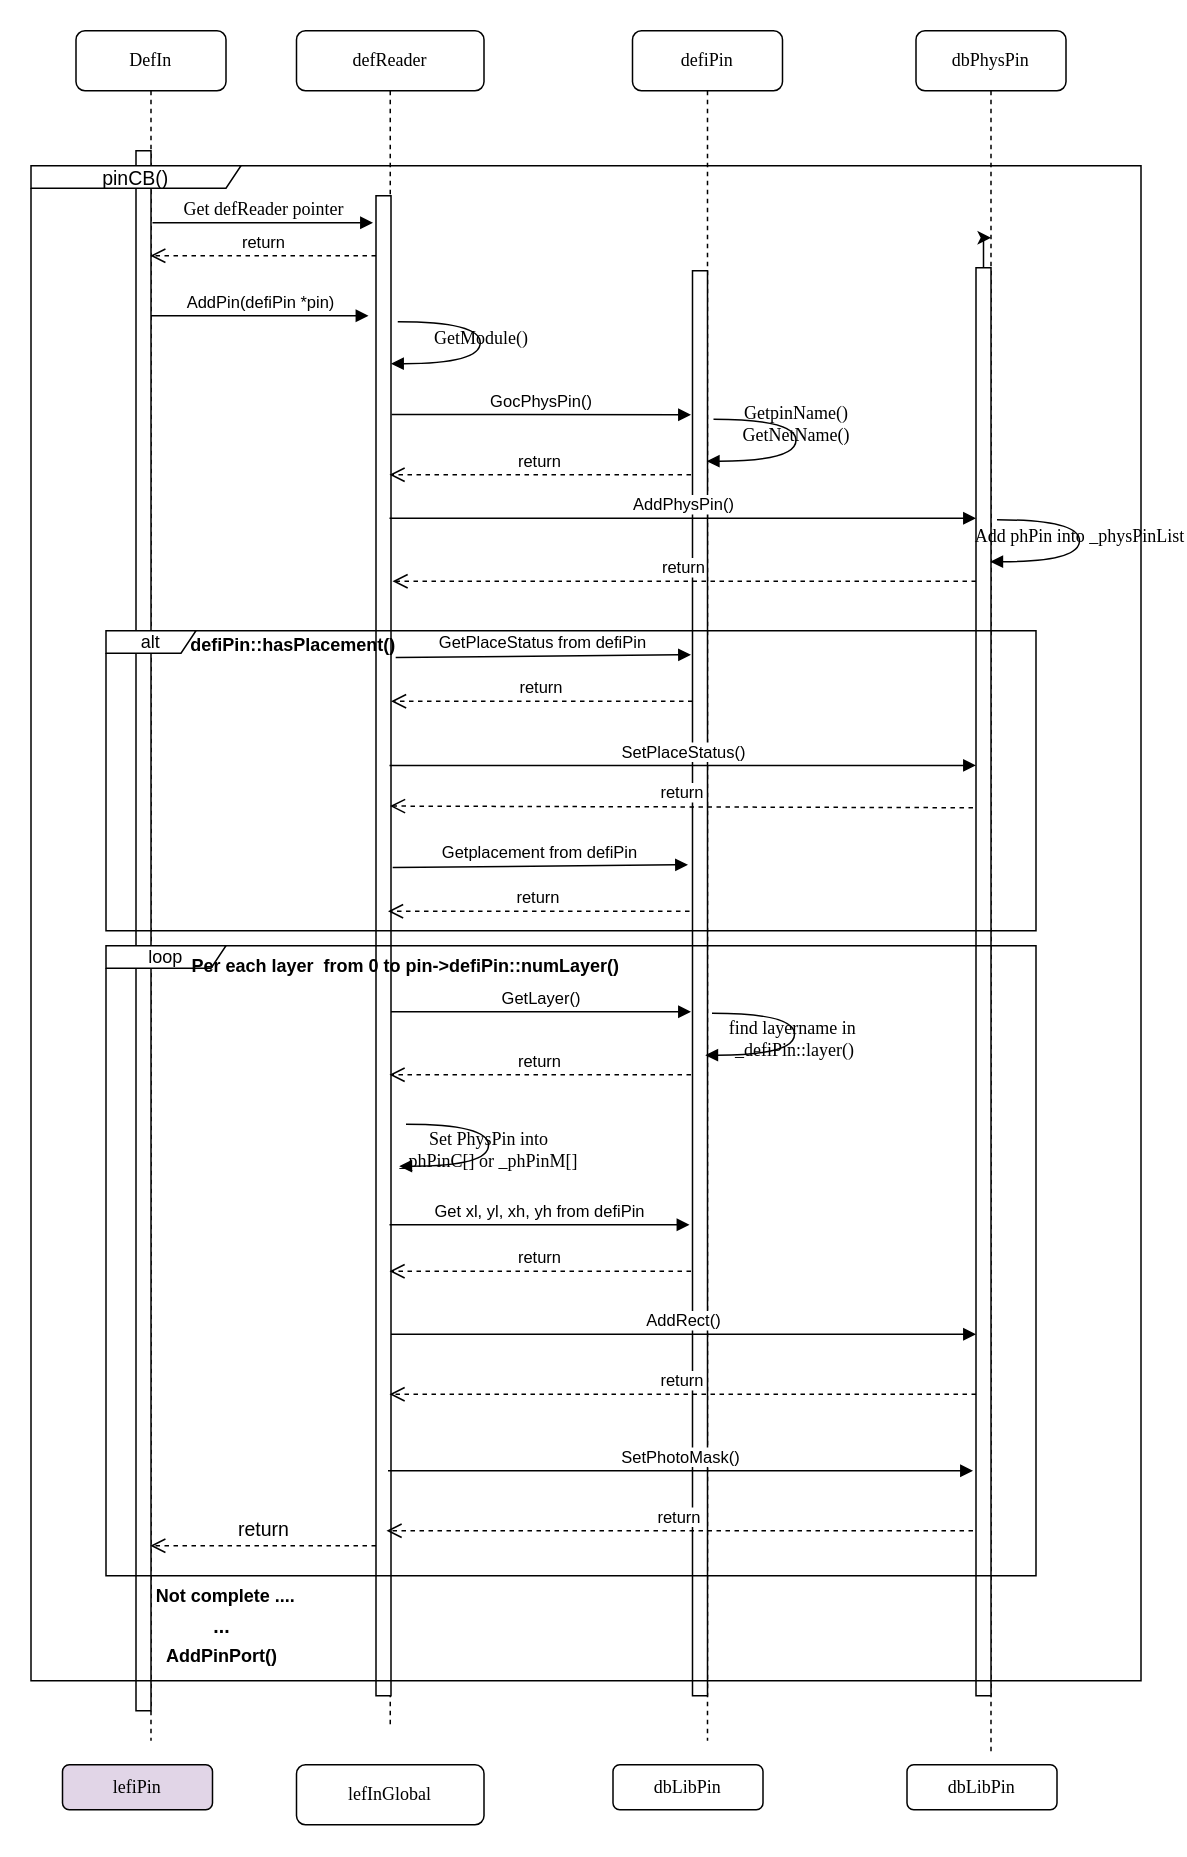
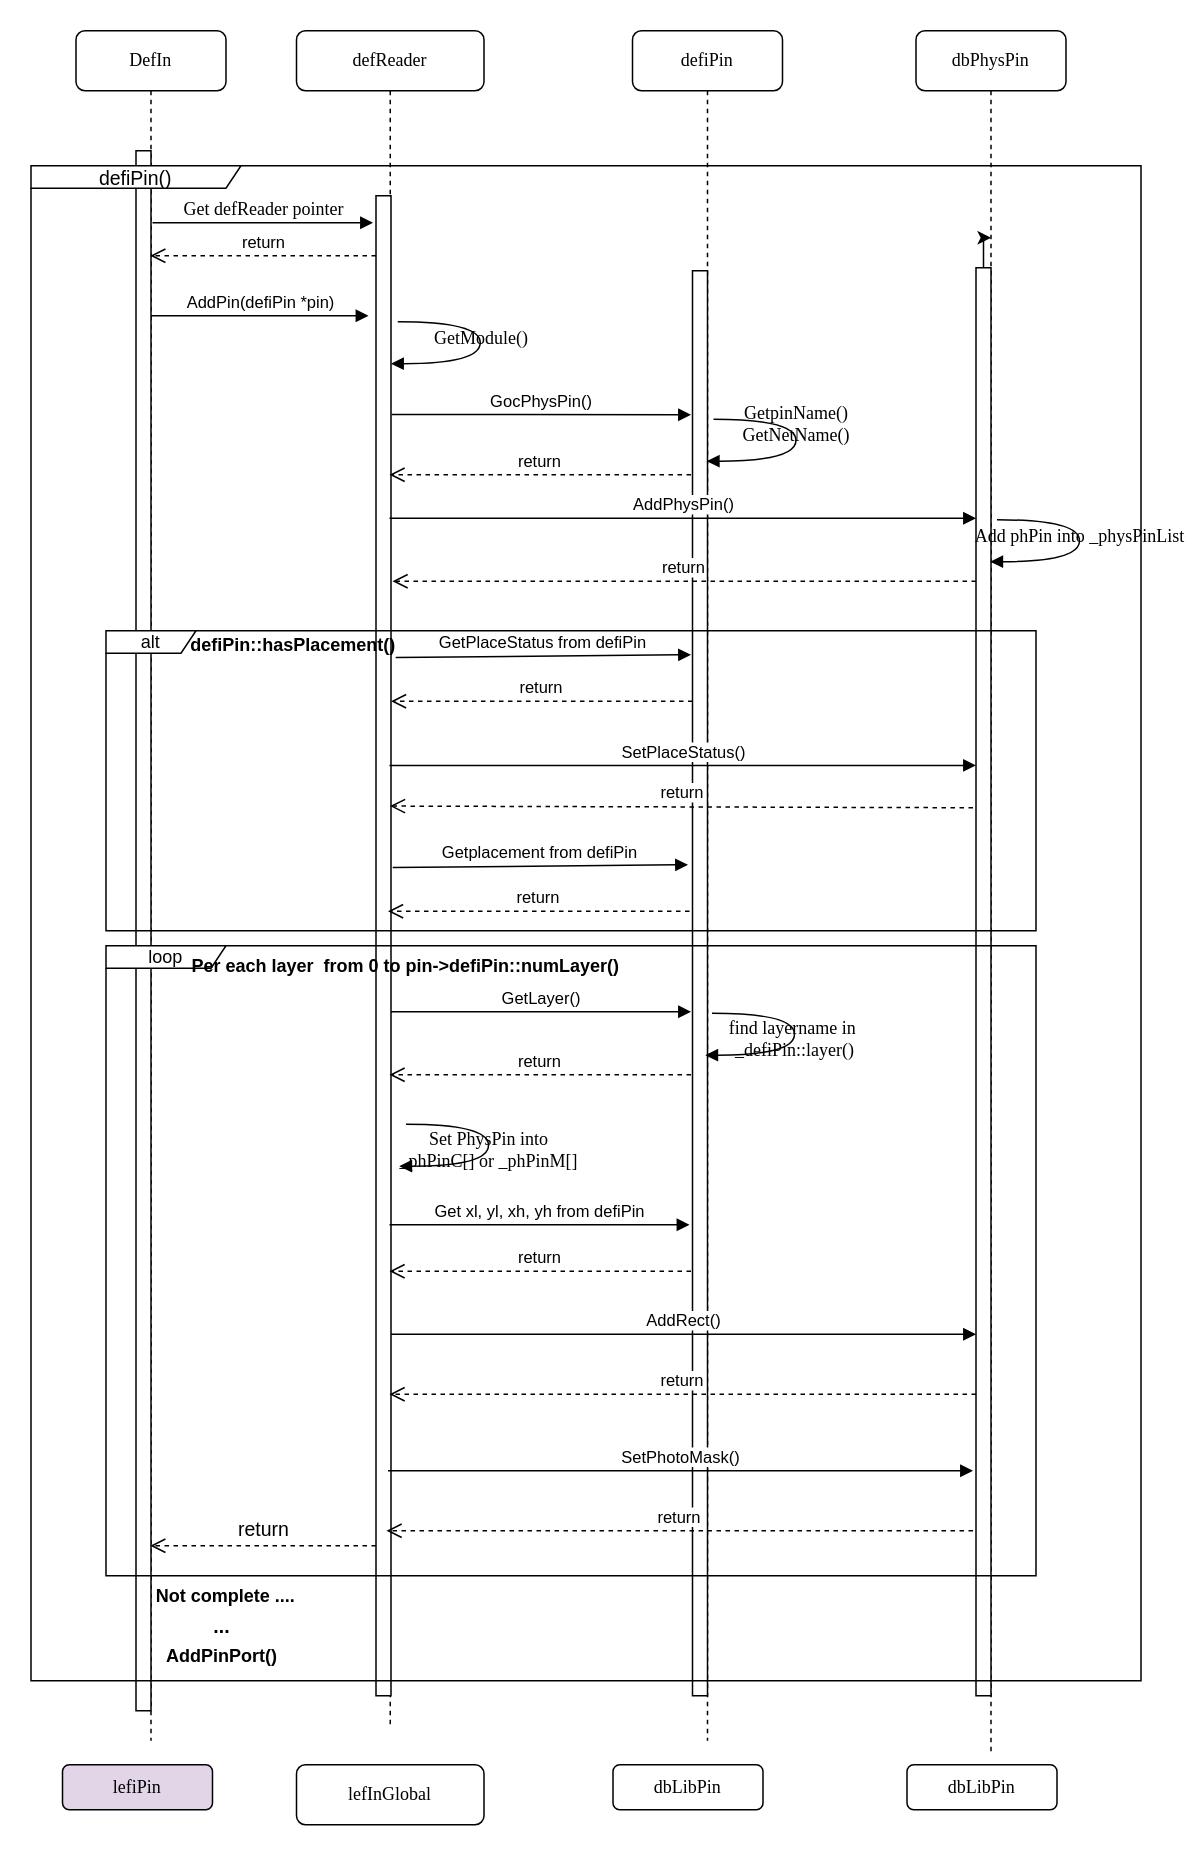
(136, 178) -> (136, 178)
